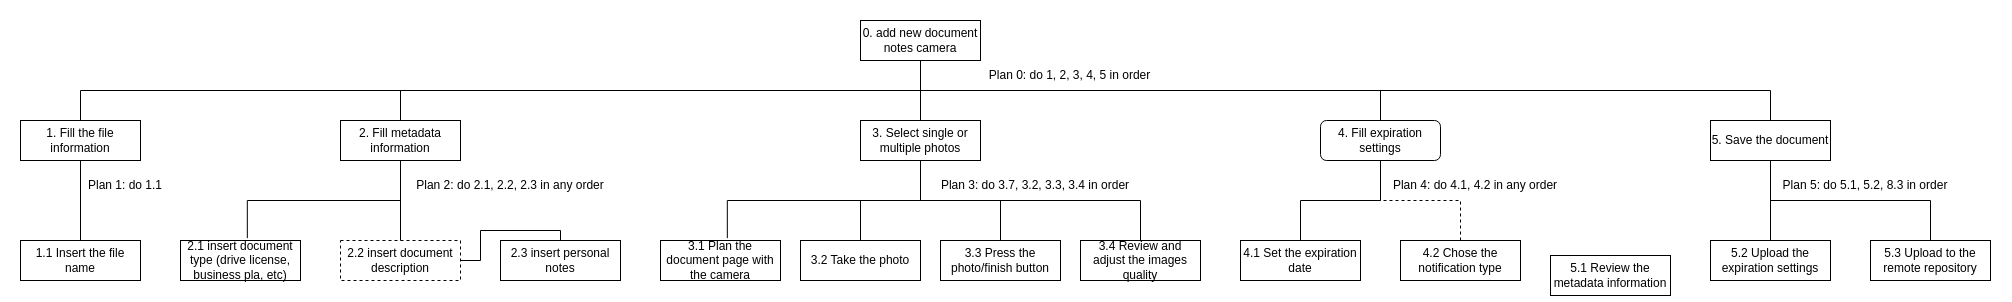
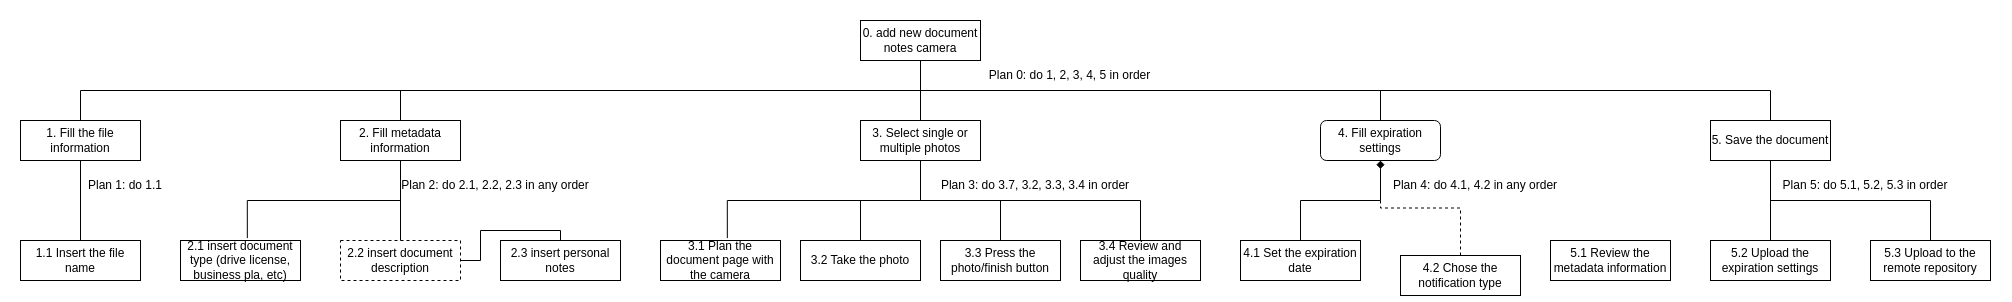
(511, 186) -> (496, 186)
(1866, 186) -> (1866, 186)
(1378, 201) -> (1378, 201)
(1461, 261) -> (1461, 276)
(1611, 276) -> (1611, 261)
